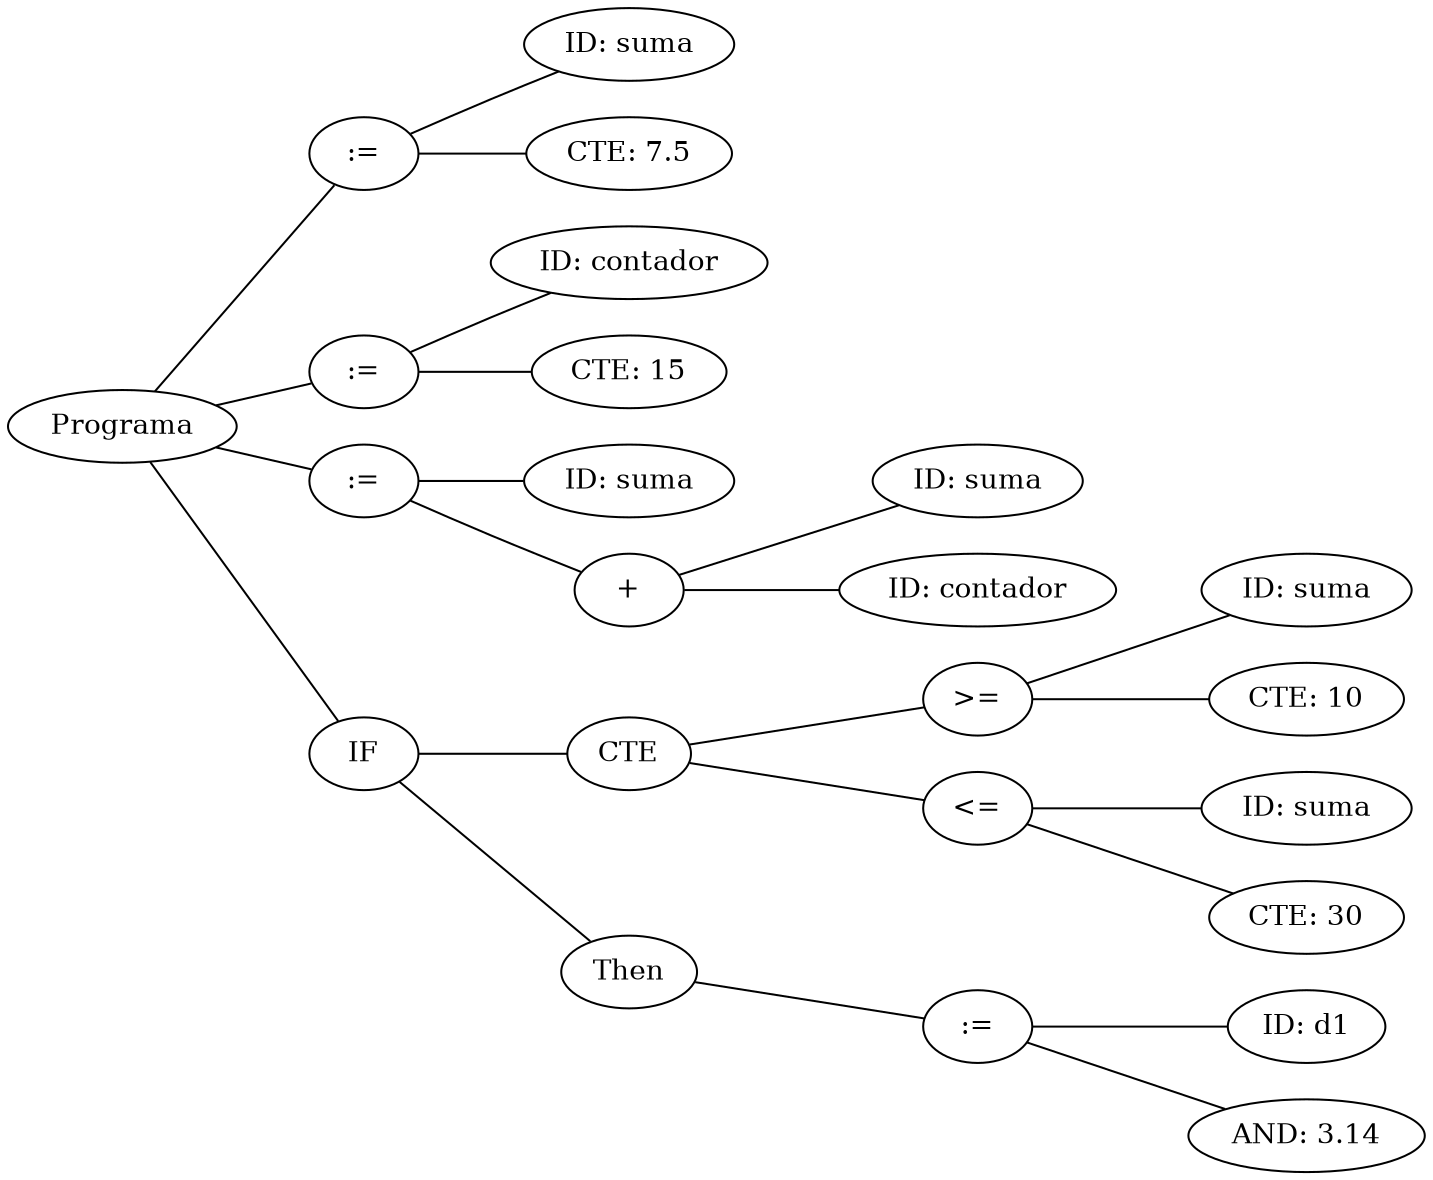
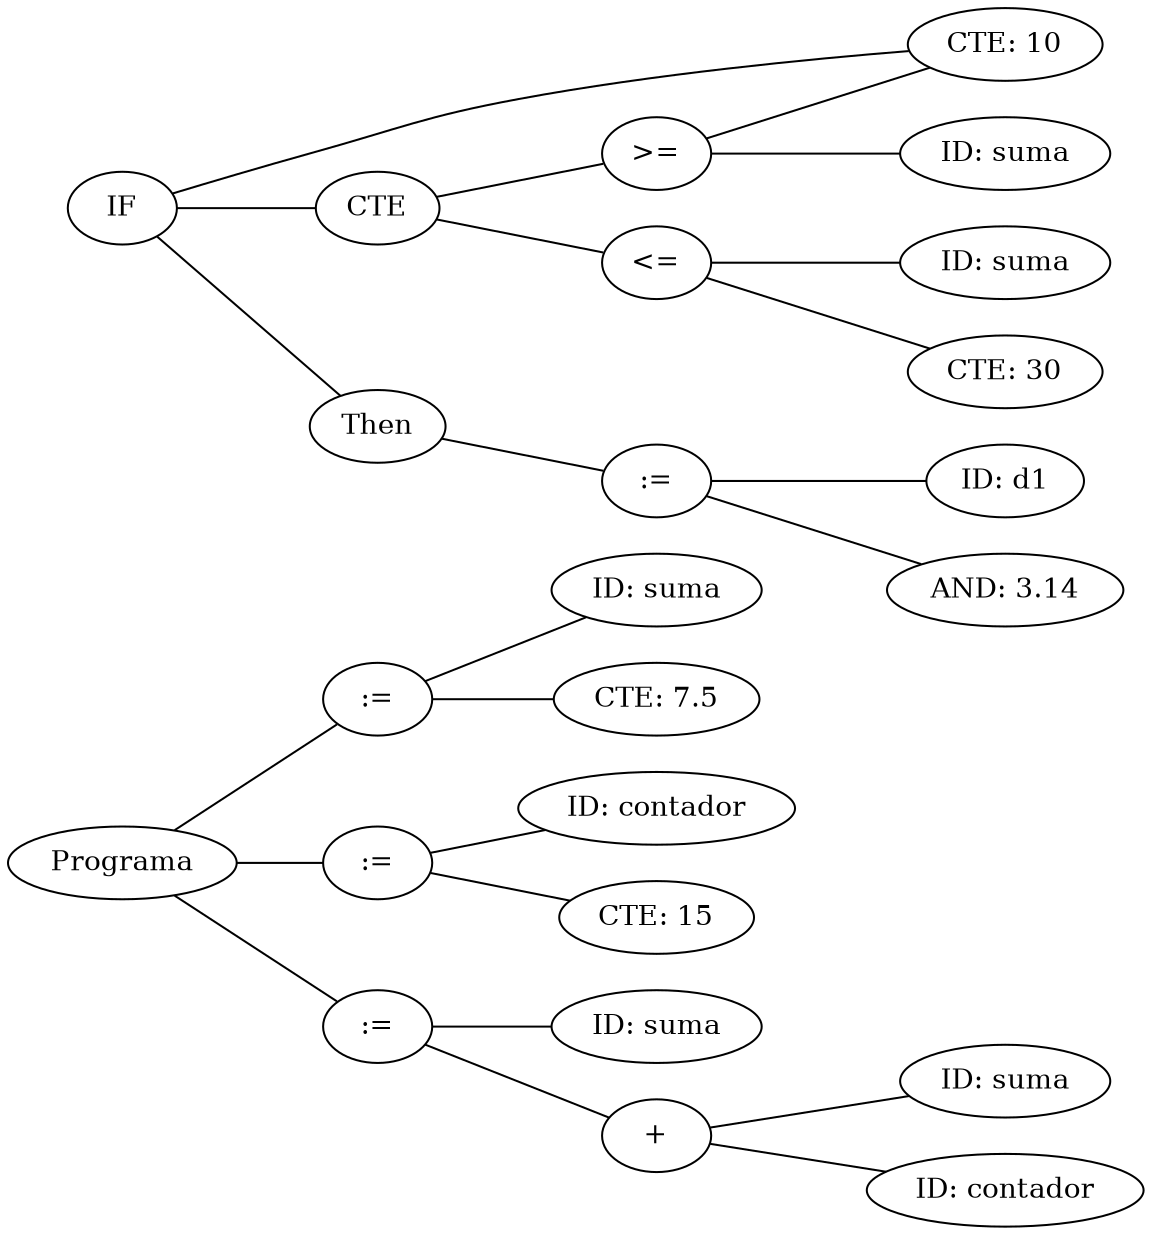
(244, 592) -> (536, 96)
